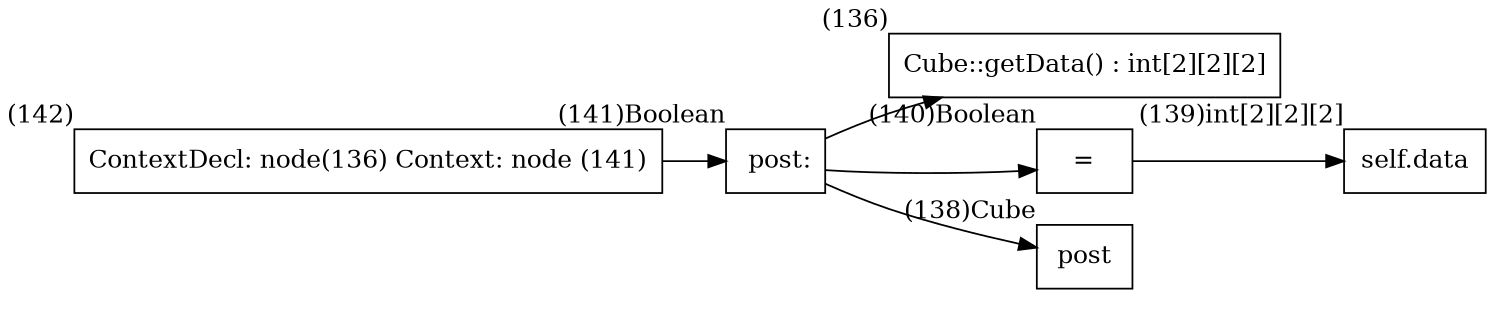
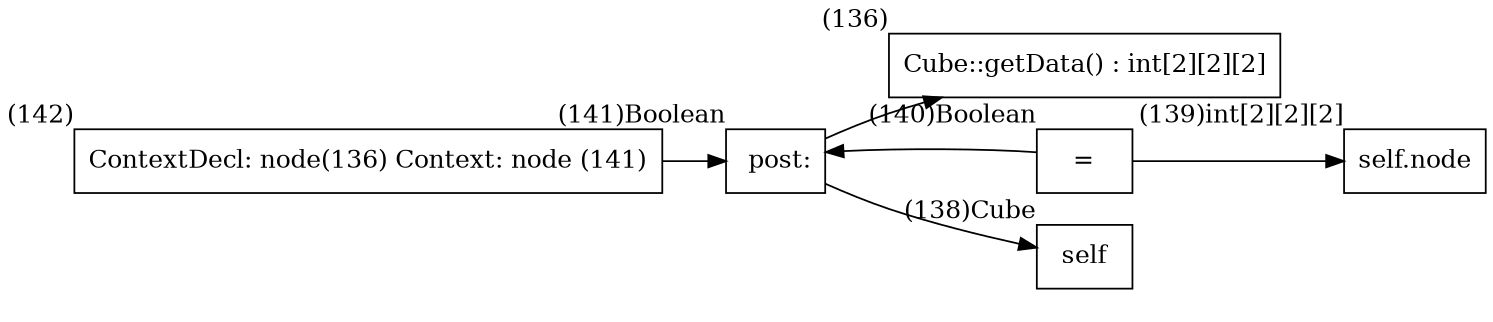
(1415, 161) -> (1415, 161)
(922, 173) -> (940, 149)
(1085, 257) -> (1085, 257)
